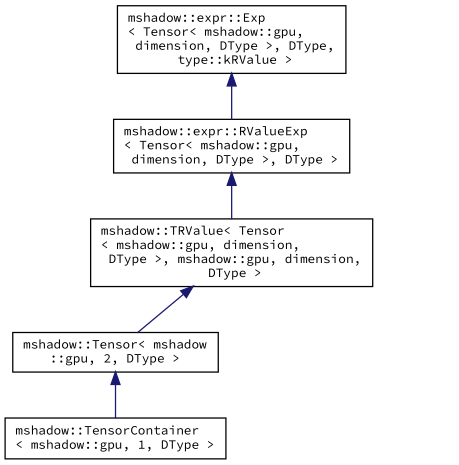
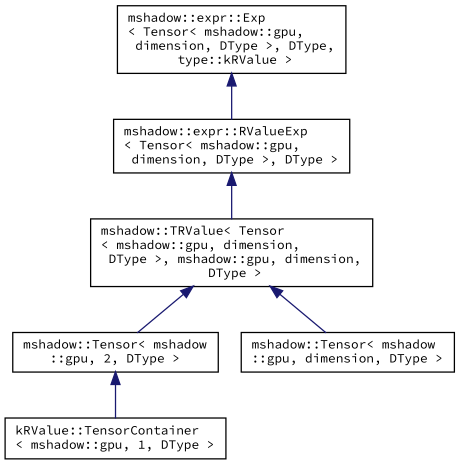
none -> (348, 352)
(116, 438) -> (116, 438)
